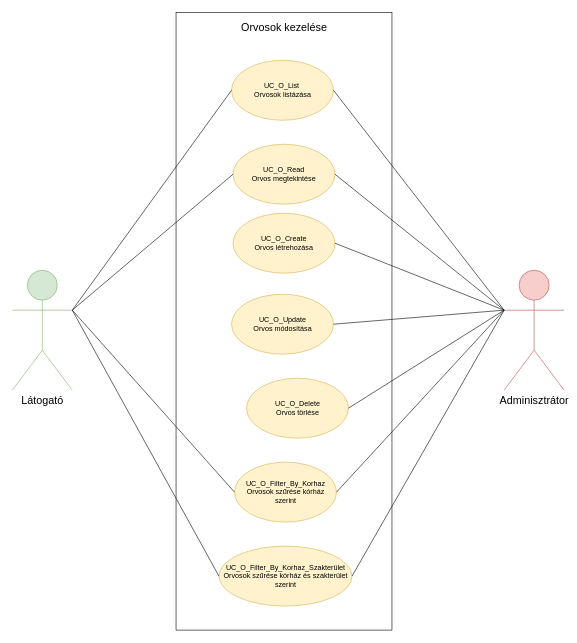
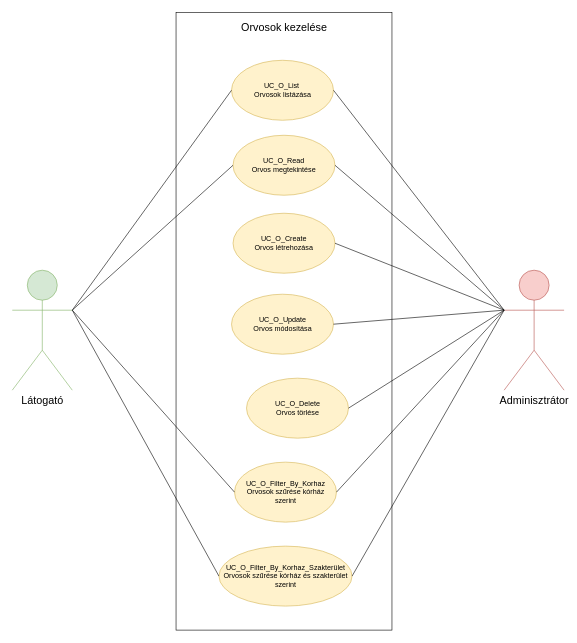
(284, 174) -> (284, 165)
